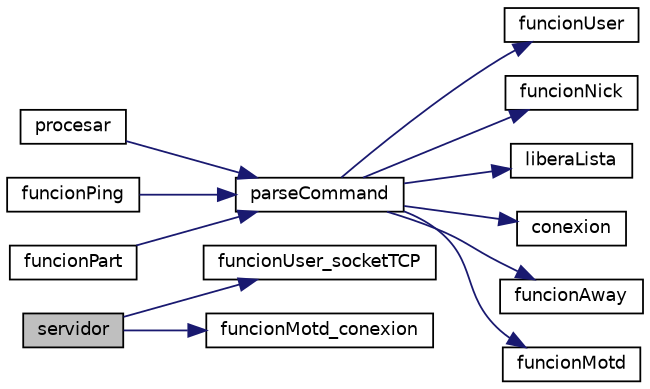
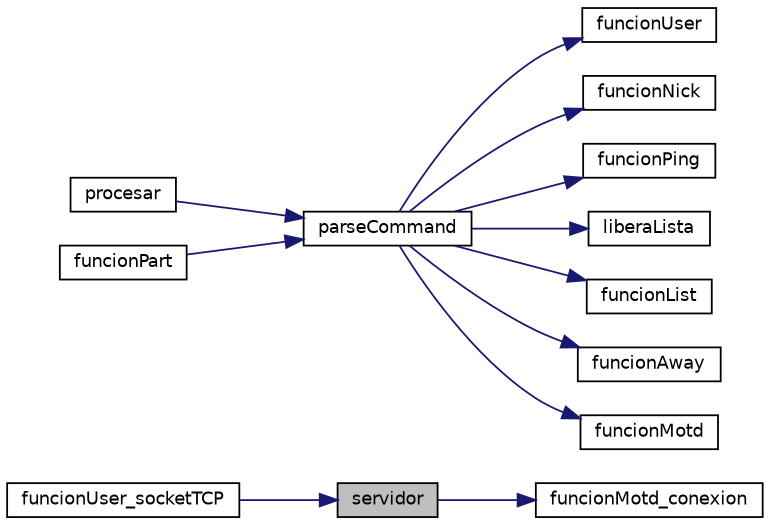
(179, 195) -> (510, 197)
(572, 229) -> (649, 296)
(181, 301) -> (279, 500)
